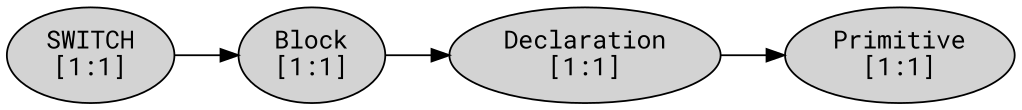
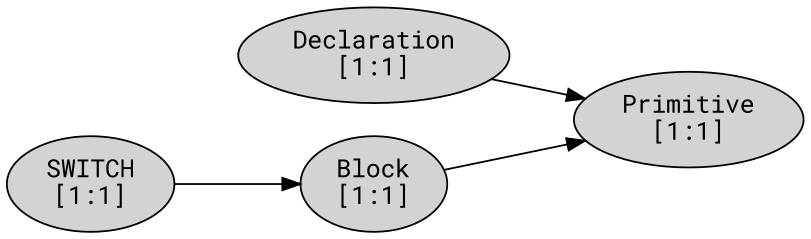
(409, 55) -> (506, 157)
